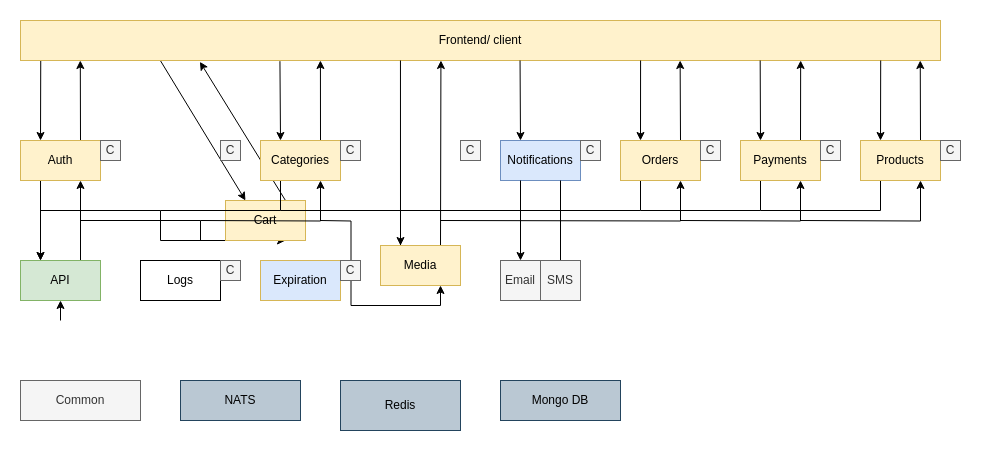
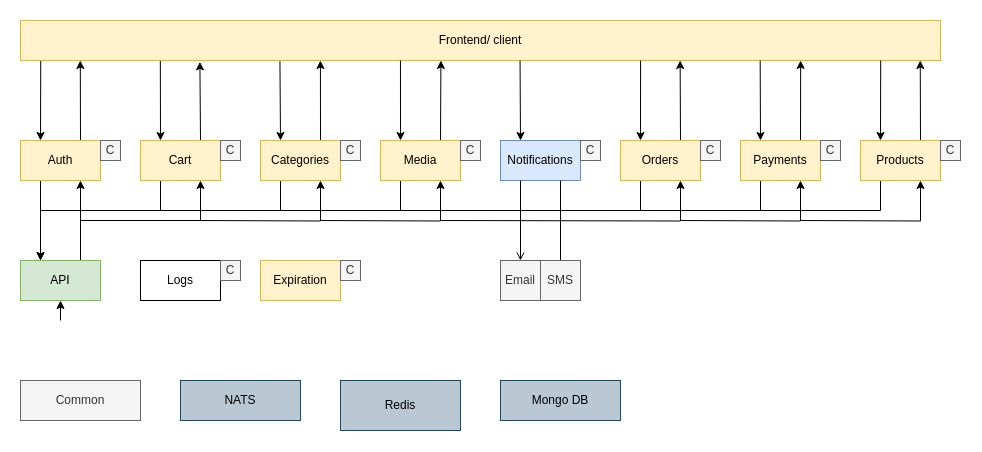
(266, 221) -> (181, 161)
(521, 252) -> (521, 254)
(421, 266) -> (421, 161)
(301, 281) -> (301, 281)
